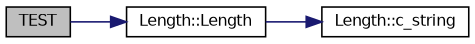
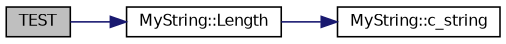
(196, 22) -> (204, 22)
(395, 22) -> (419, 22)
